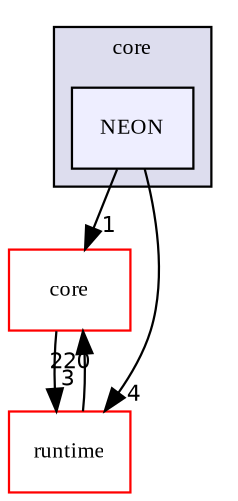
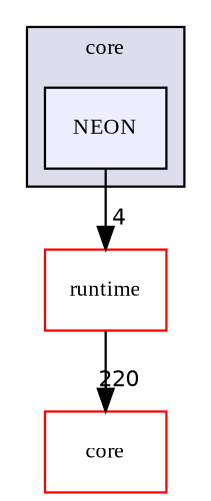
(105, 200) -> none
(55, 360) -> none
